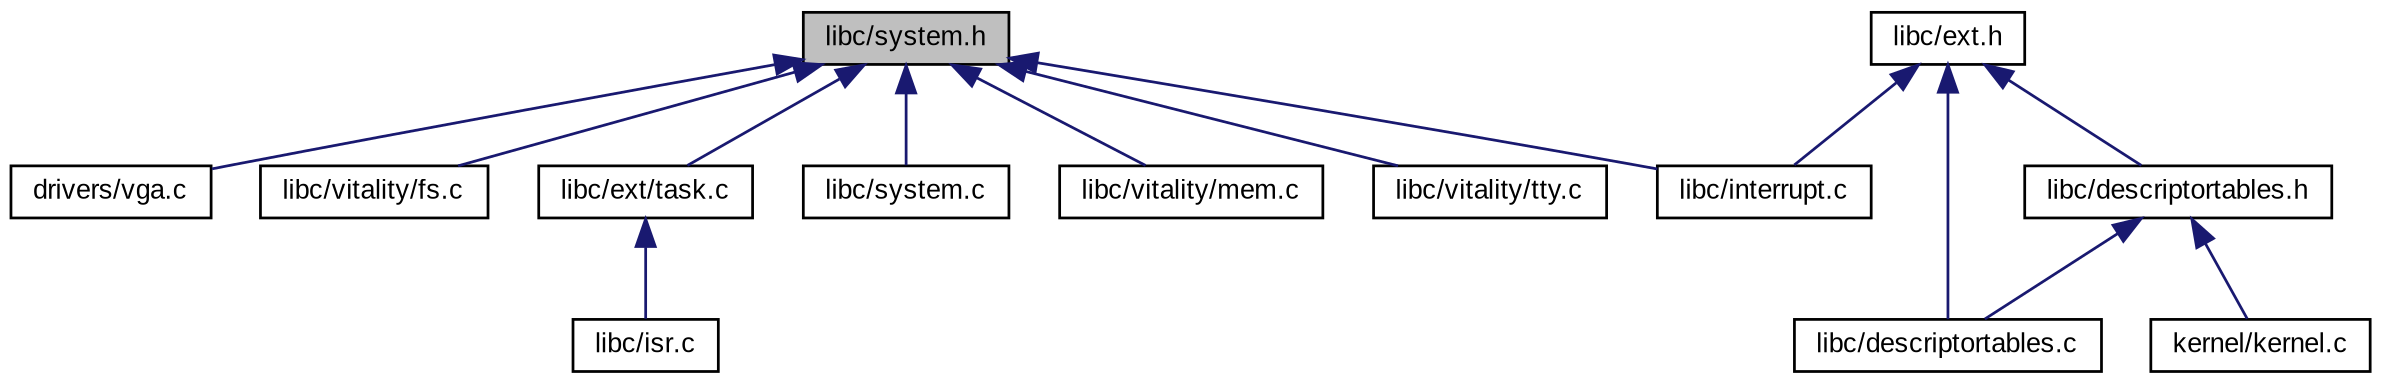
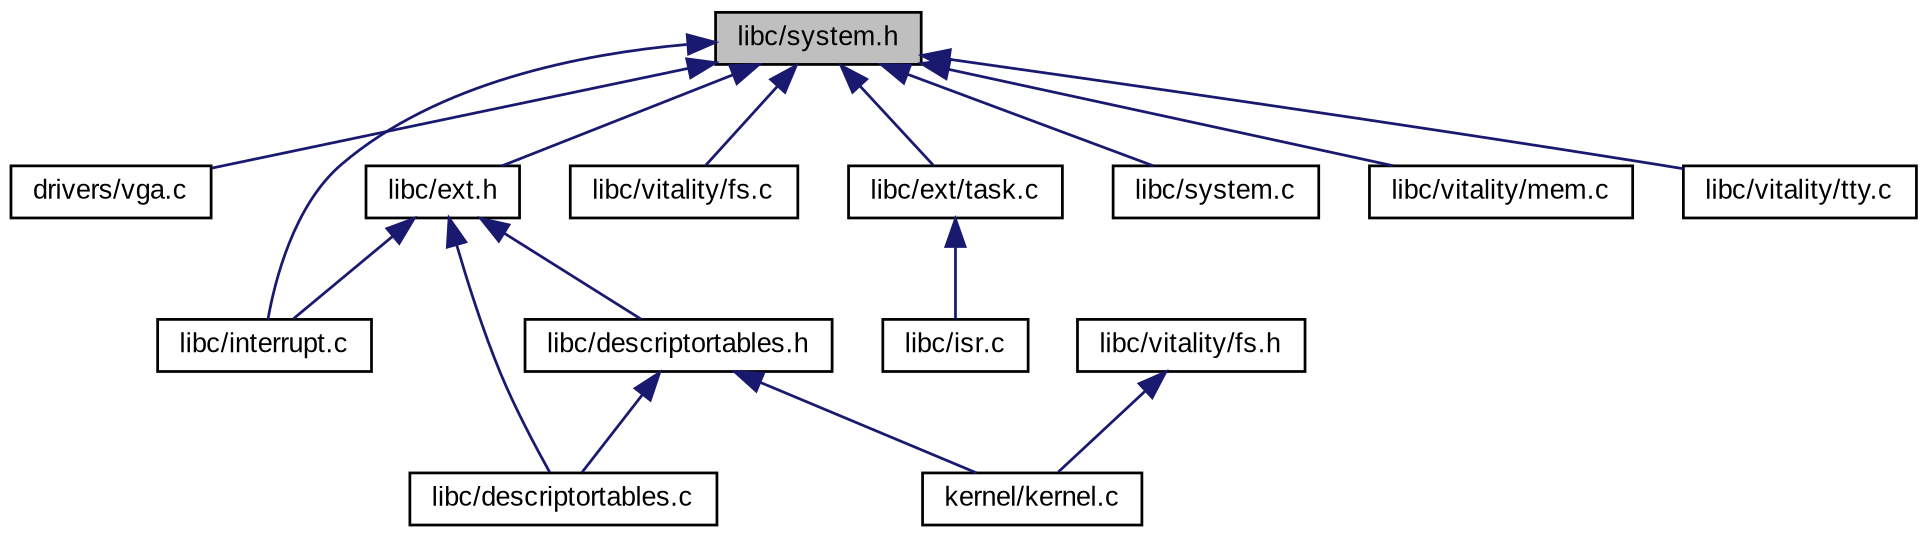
none -> (618, 120)
none -> (1191, 345)
